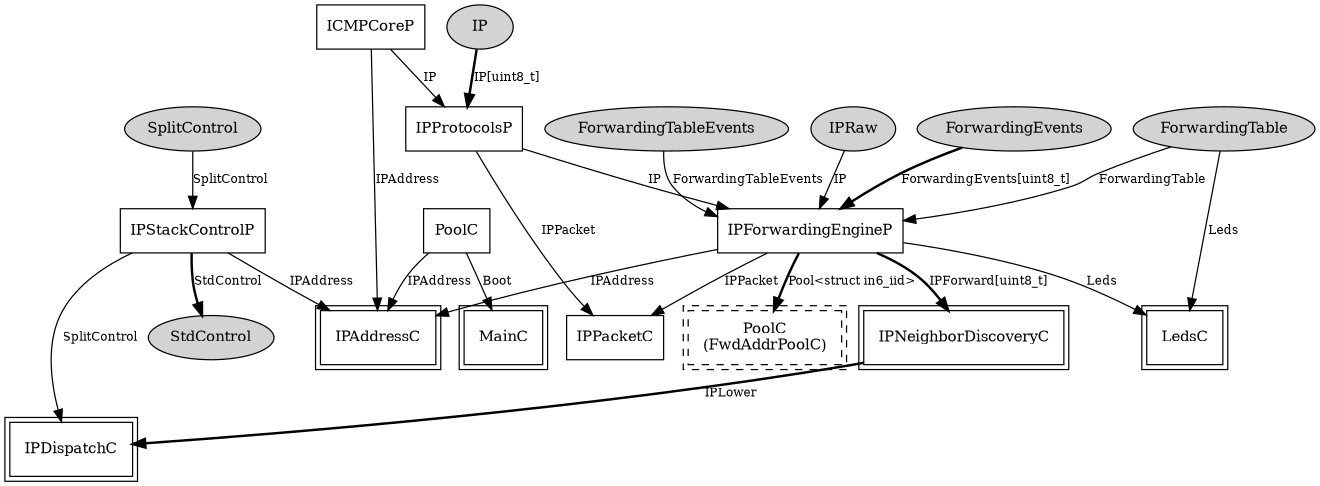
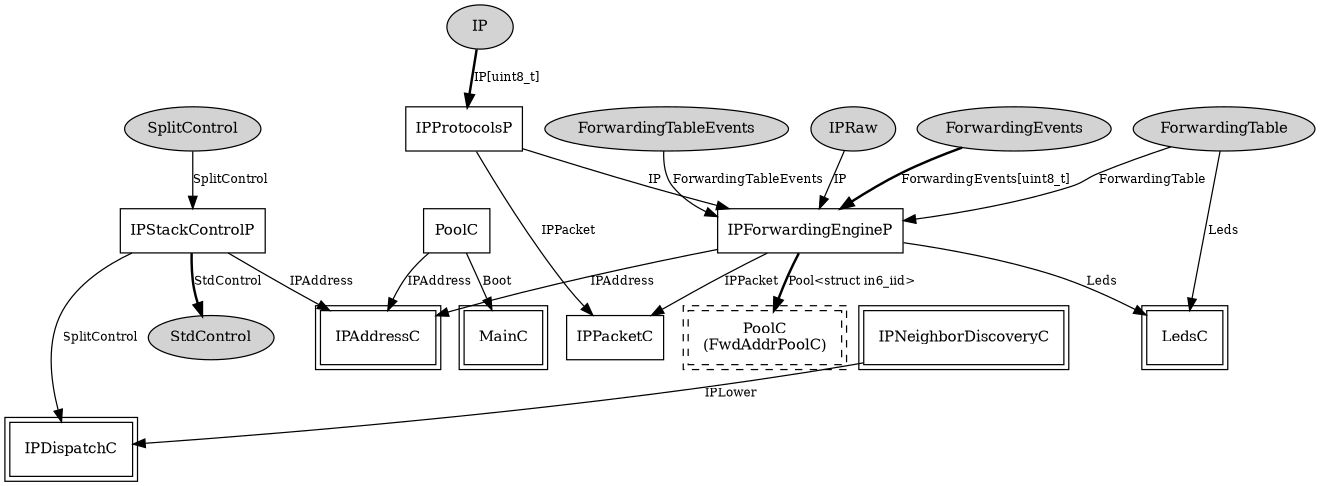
(371, 27) -> none
(912, 272) -> none
(505, 411) -> (505, 411)
